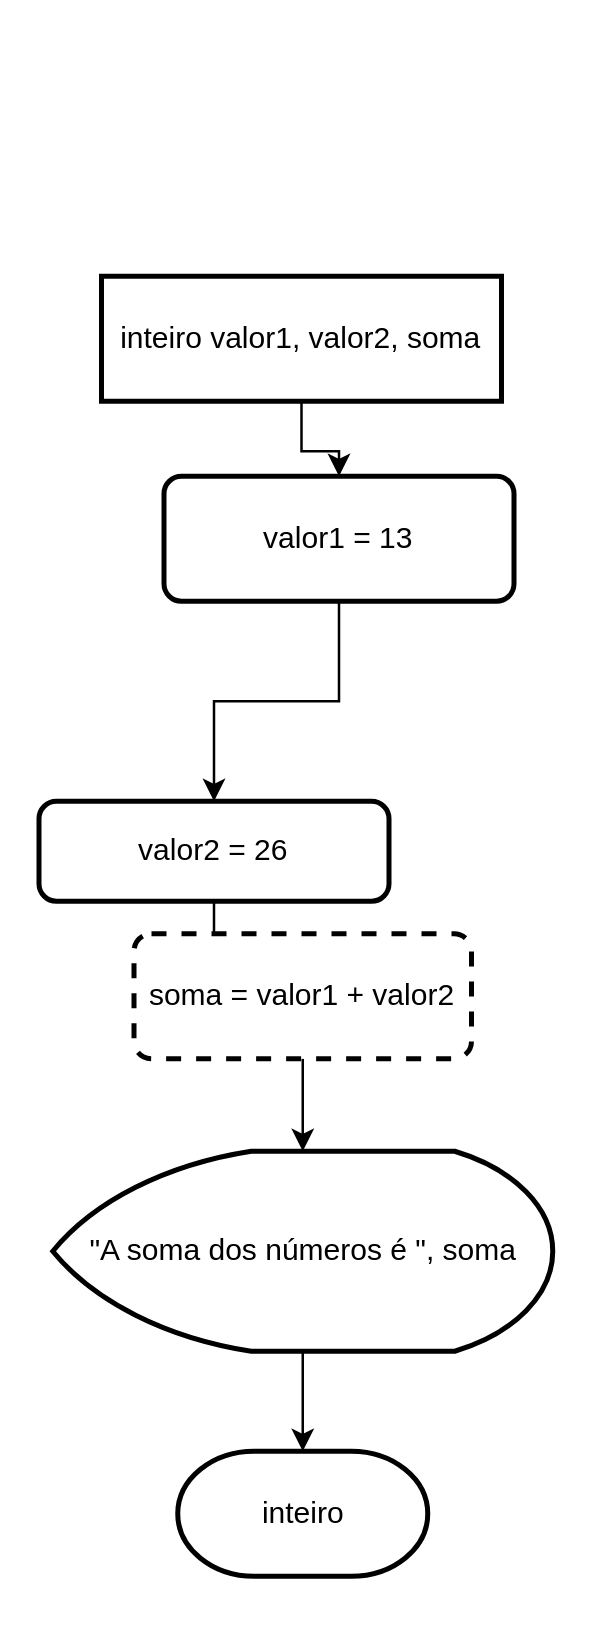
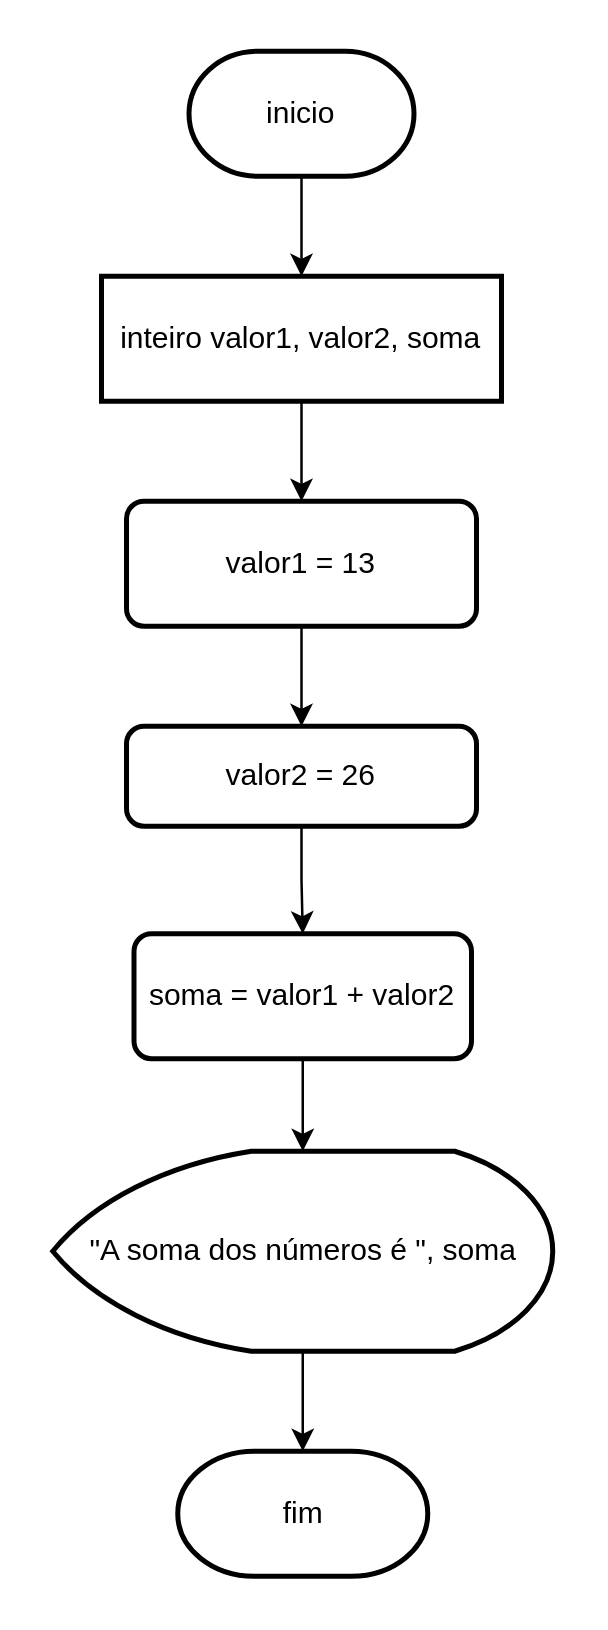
none -> (301, 114)
none -> (301, 218)
(339, 539) -> (301, 564)
(214, 851) -> (301, 776)
(303, 996) -> (303, 996)
(304, 1514) -> (304, 1514)
